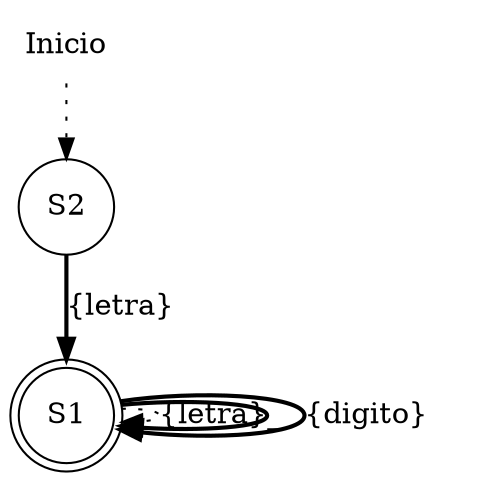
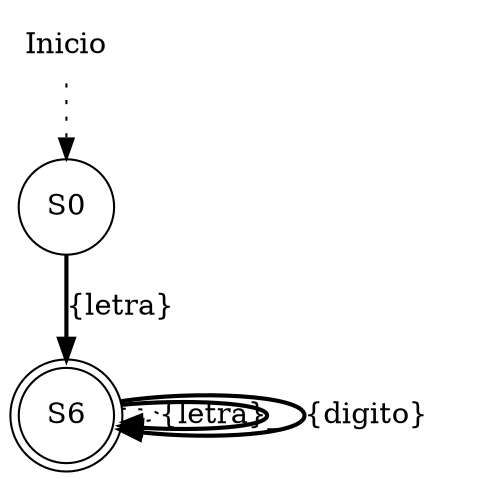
(66, 207) -> (66, 207)
(66, 416) -> (66, 416)
